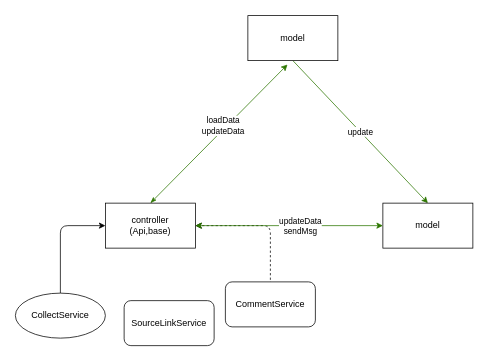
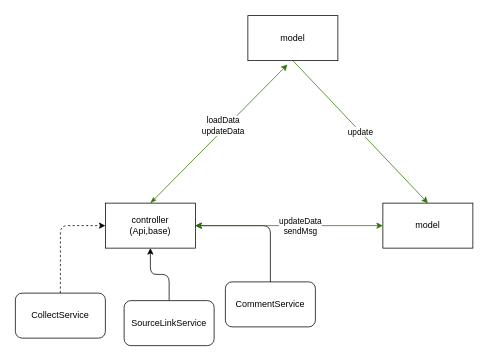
(60, 242) -> (60, 242)
(270, 255) -> (270, 255)
none -> (152, 273)
(60, 315) -> (60, 315)
